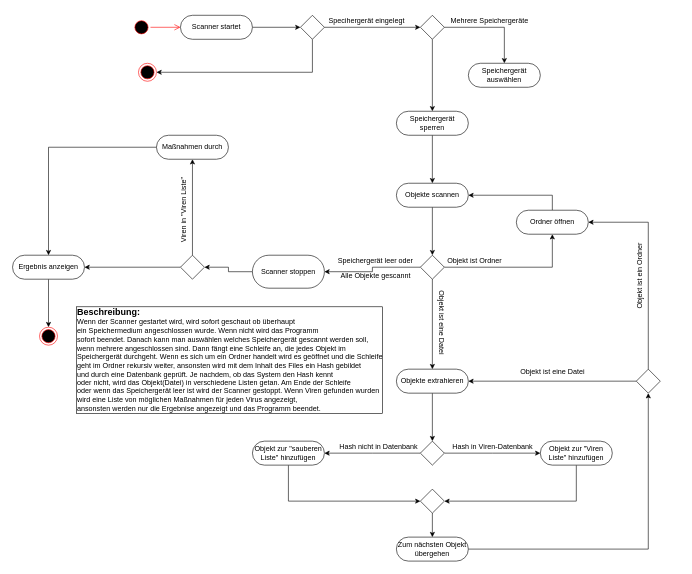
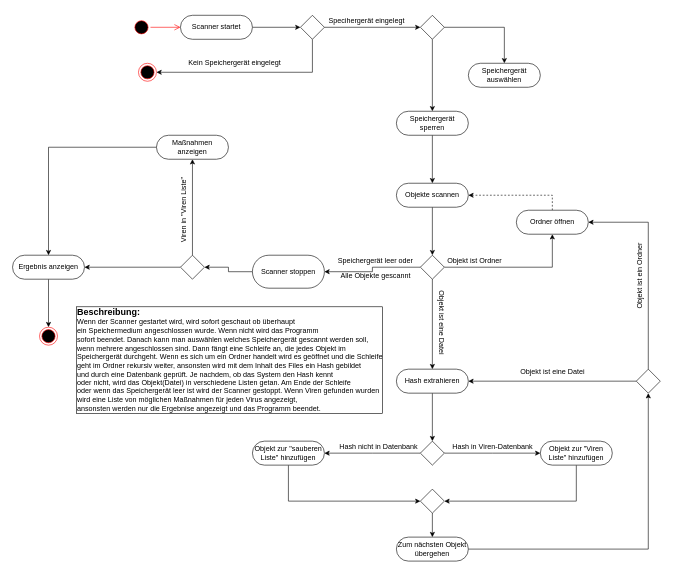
(489, 21) -> none
none -> (234, 63)
(192, 147) -> (192, 147)
(519, 195) -> (519, 195)
(432, 381) -> (432, 381)
